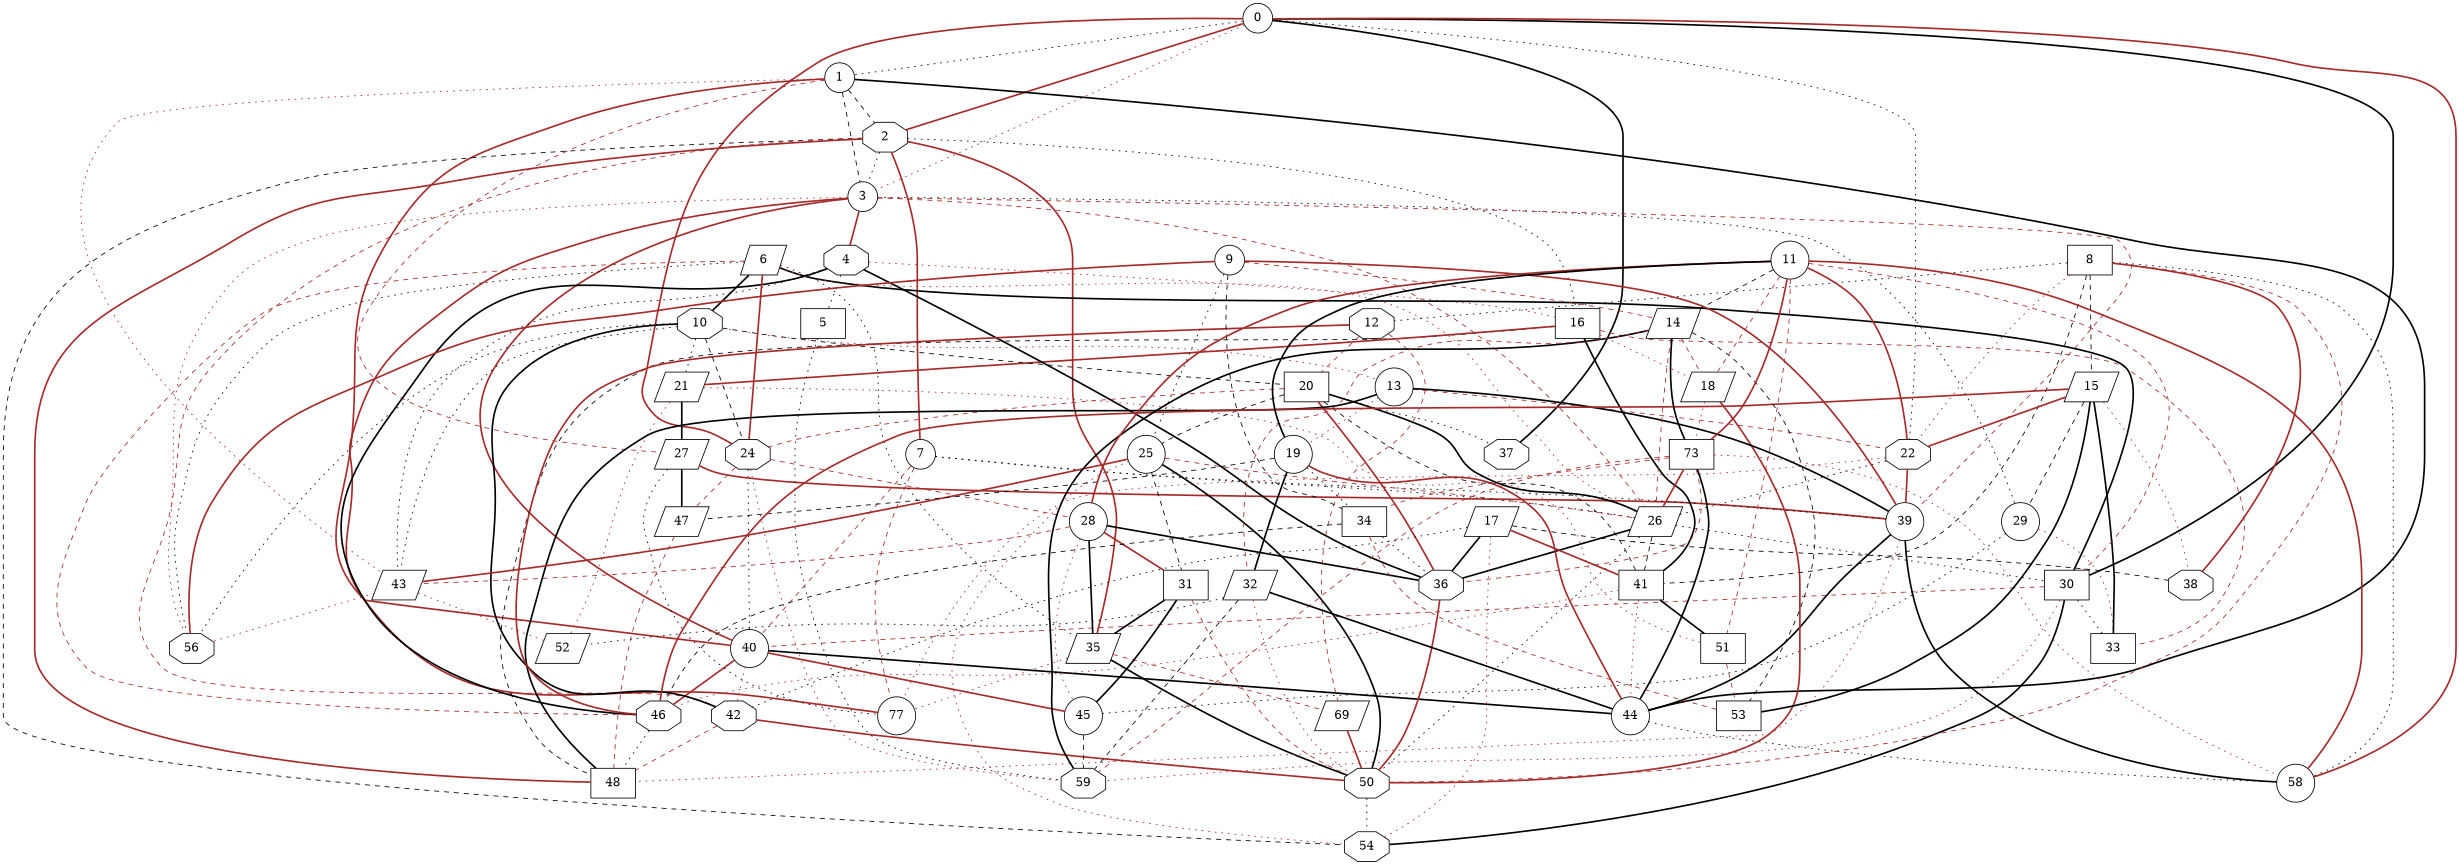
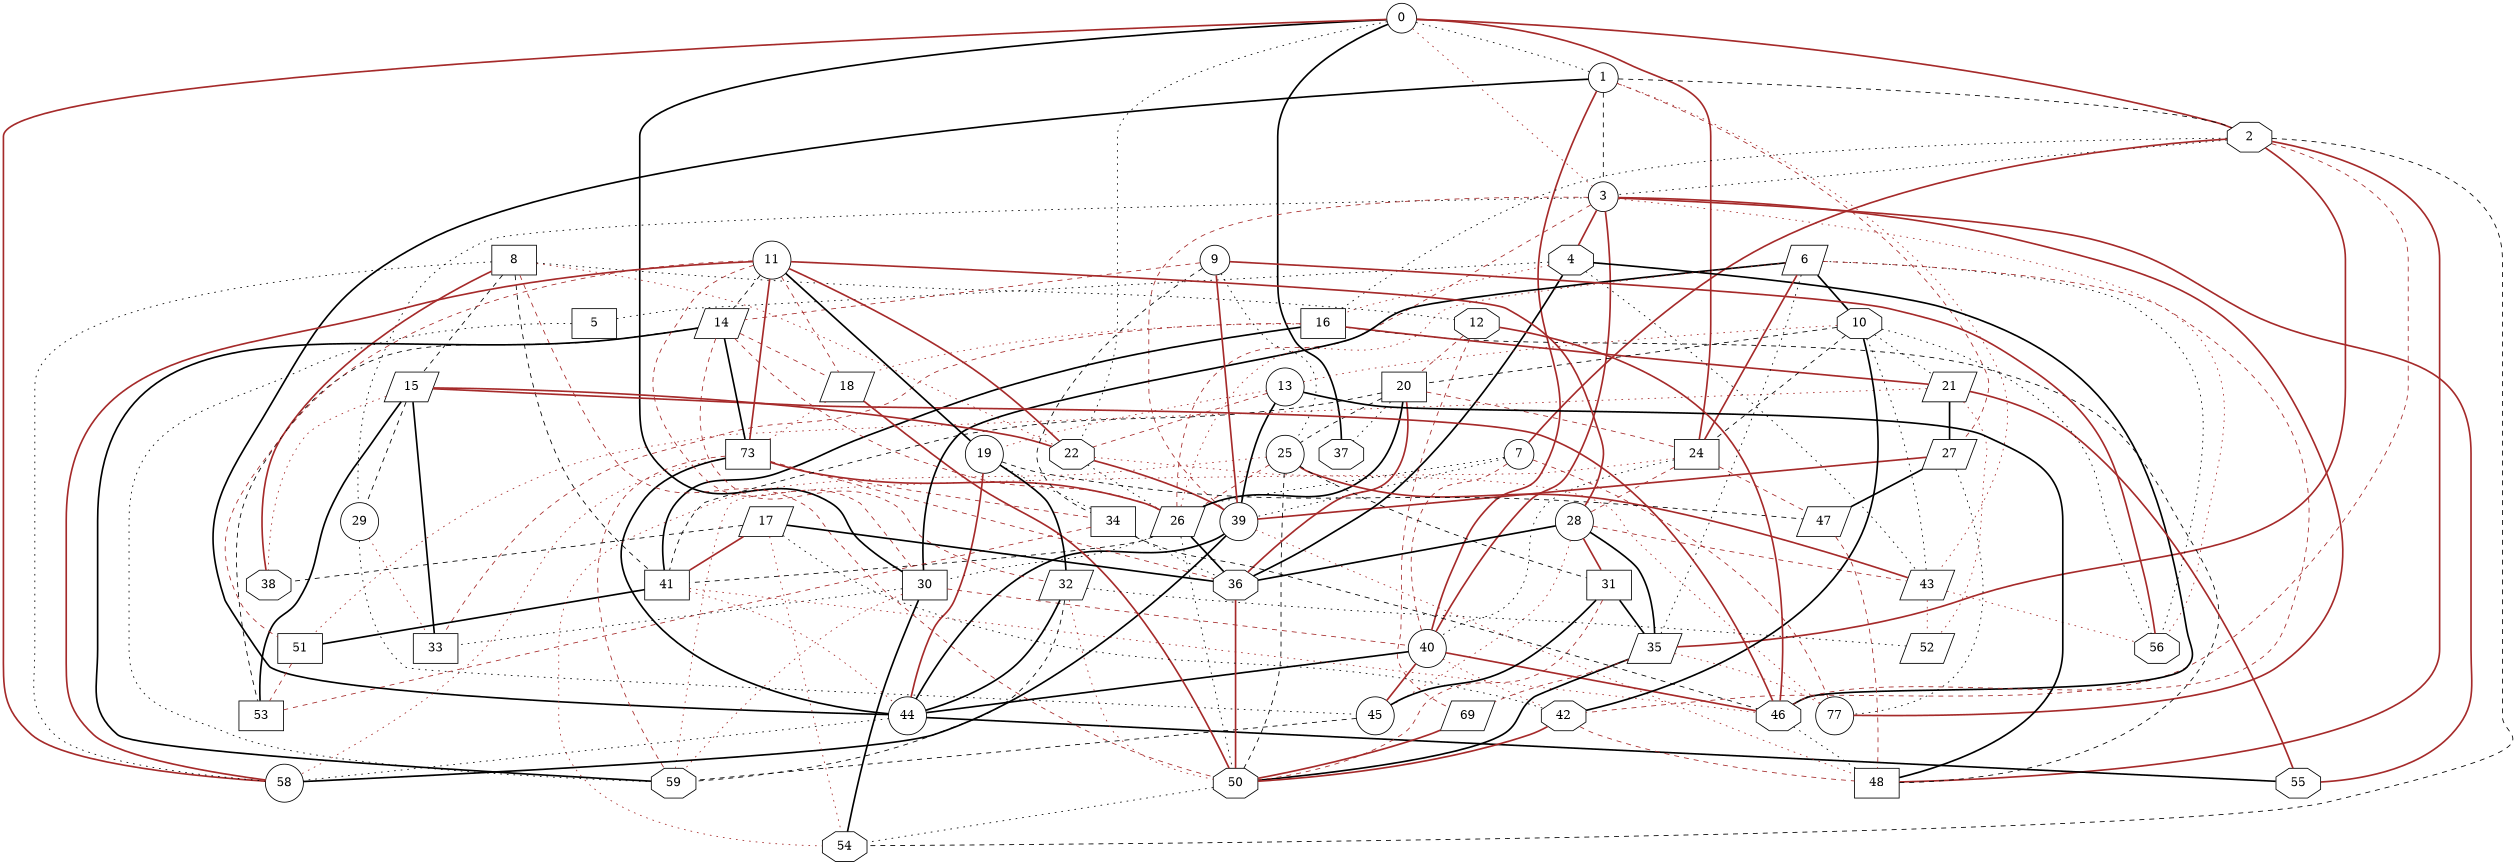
(748, 454) -> (1697, 454)
(1313, 590) -> (1281, 624)
none -> (2298, 783)
